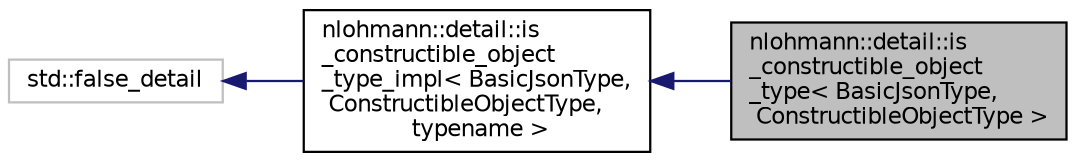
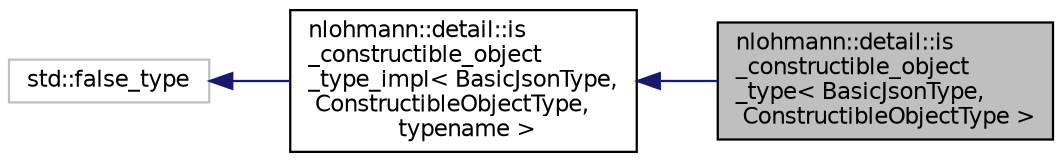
(116, 81) -> (109, 81)
